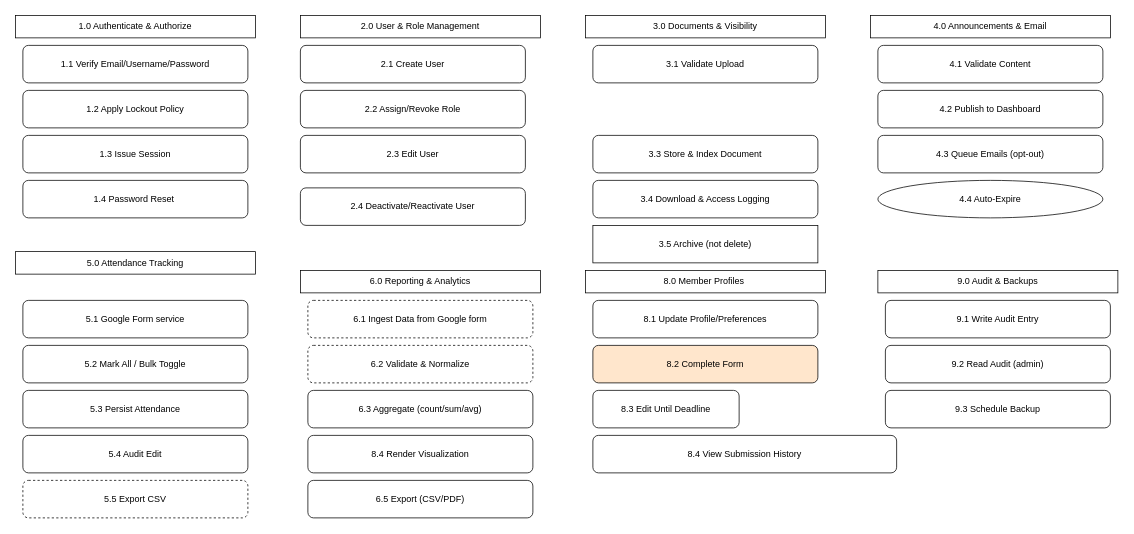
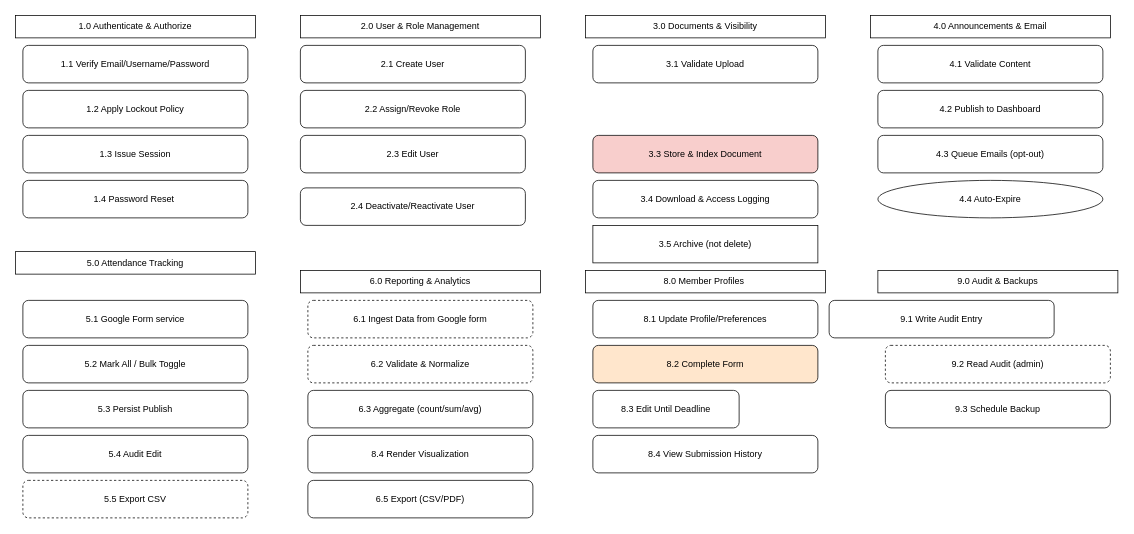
(705, 154) -> (705, 154)
(998, 319) -> (942, 319)
(998, 364) -> (998, 364)
(135, 409) -> (135, 409)
(745, 454) -> (705, 454)
